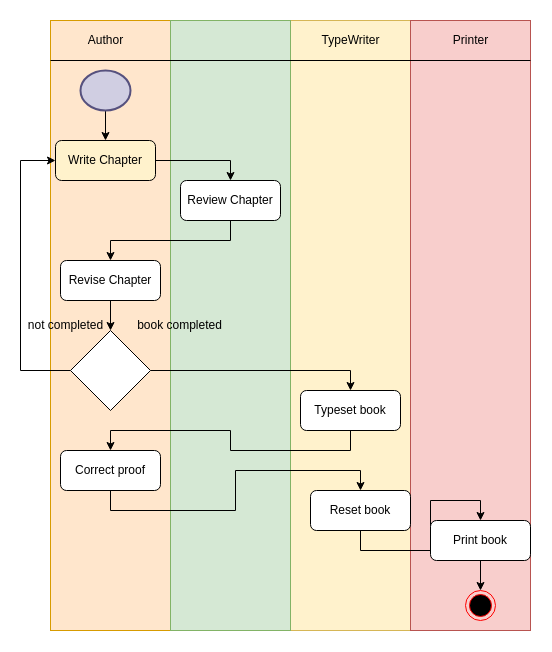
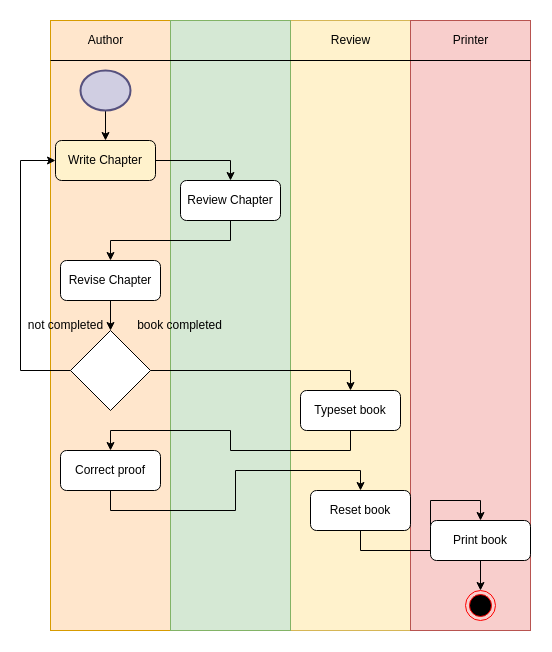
(351, 41) -> (351, 41)
